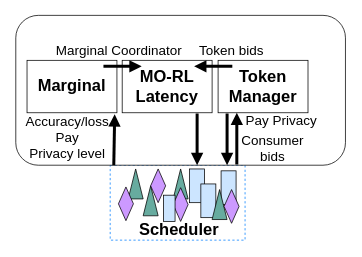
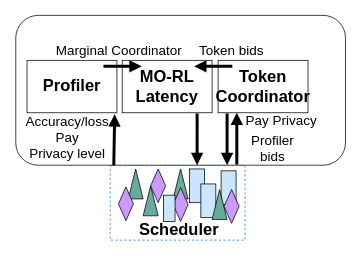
(72, 87) -> (72, 87)
(263, 87) -> (263, 87)
(273, 149) -> (273, 149)
